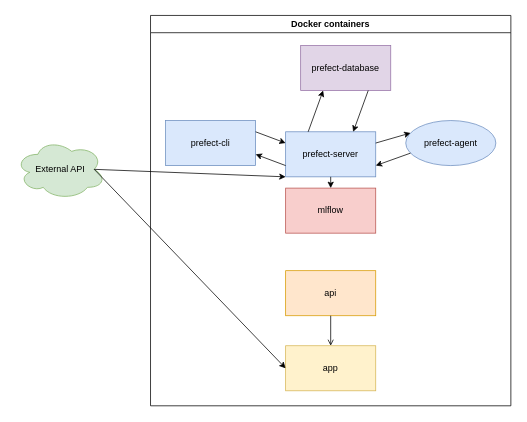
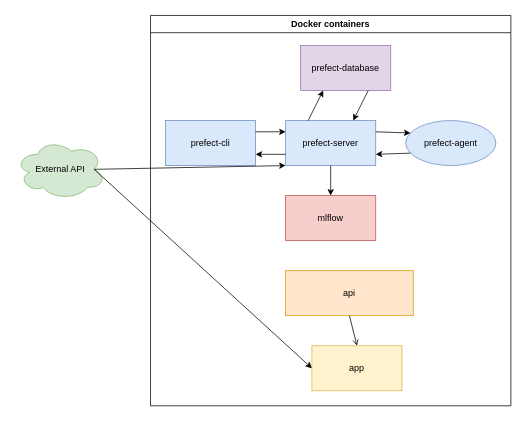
(330, 154) -> (330, 143)
(330, 210) -> (330, 218)
(330, 293) -> (349, 293)
(330, 368) -> (357, 368)
